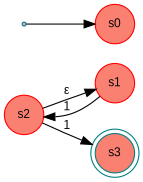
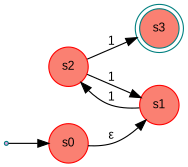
(67, 91) -> (112, 78)
none -> (115, 142)
